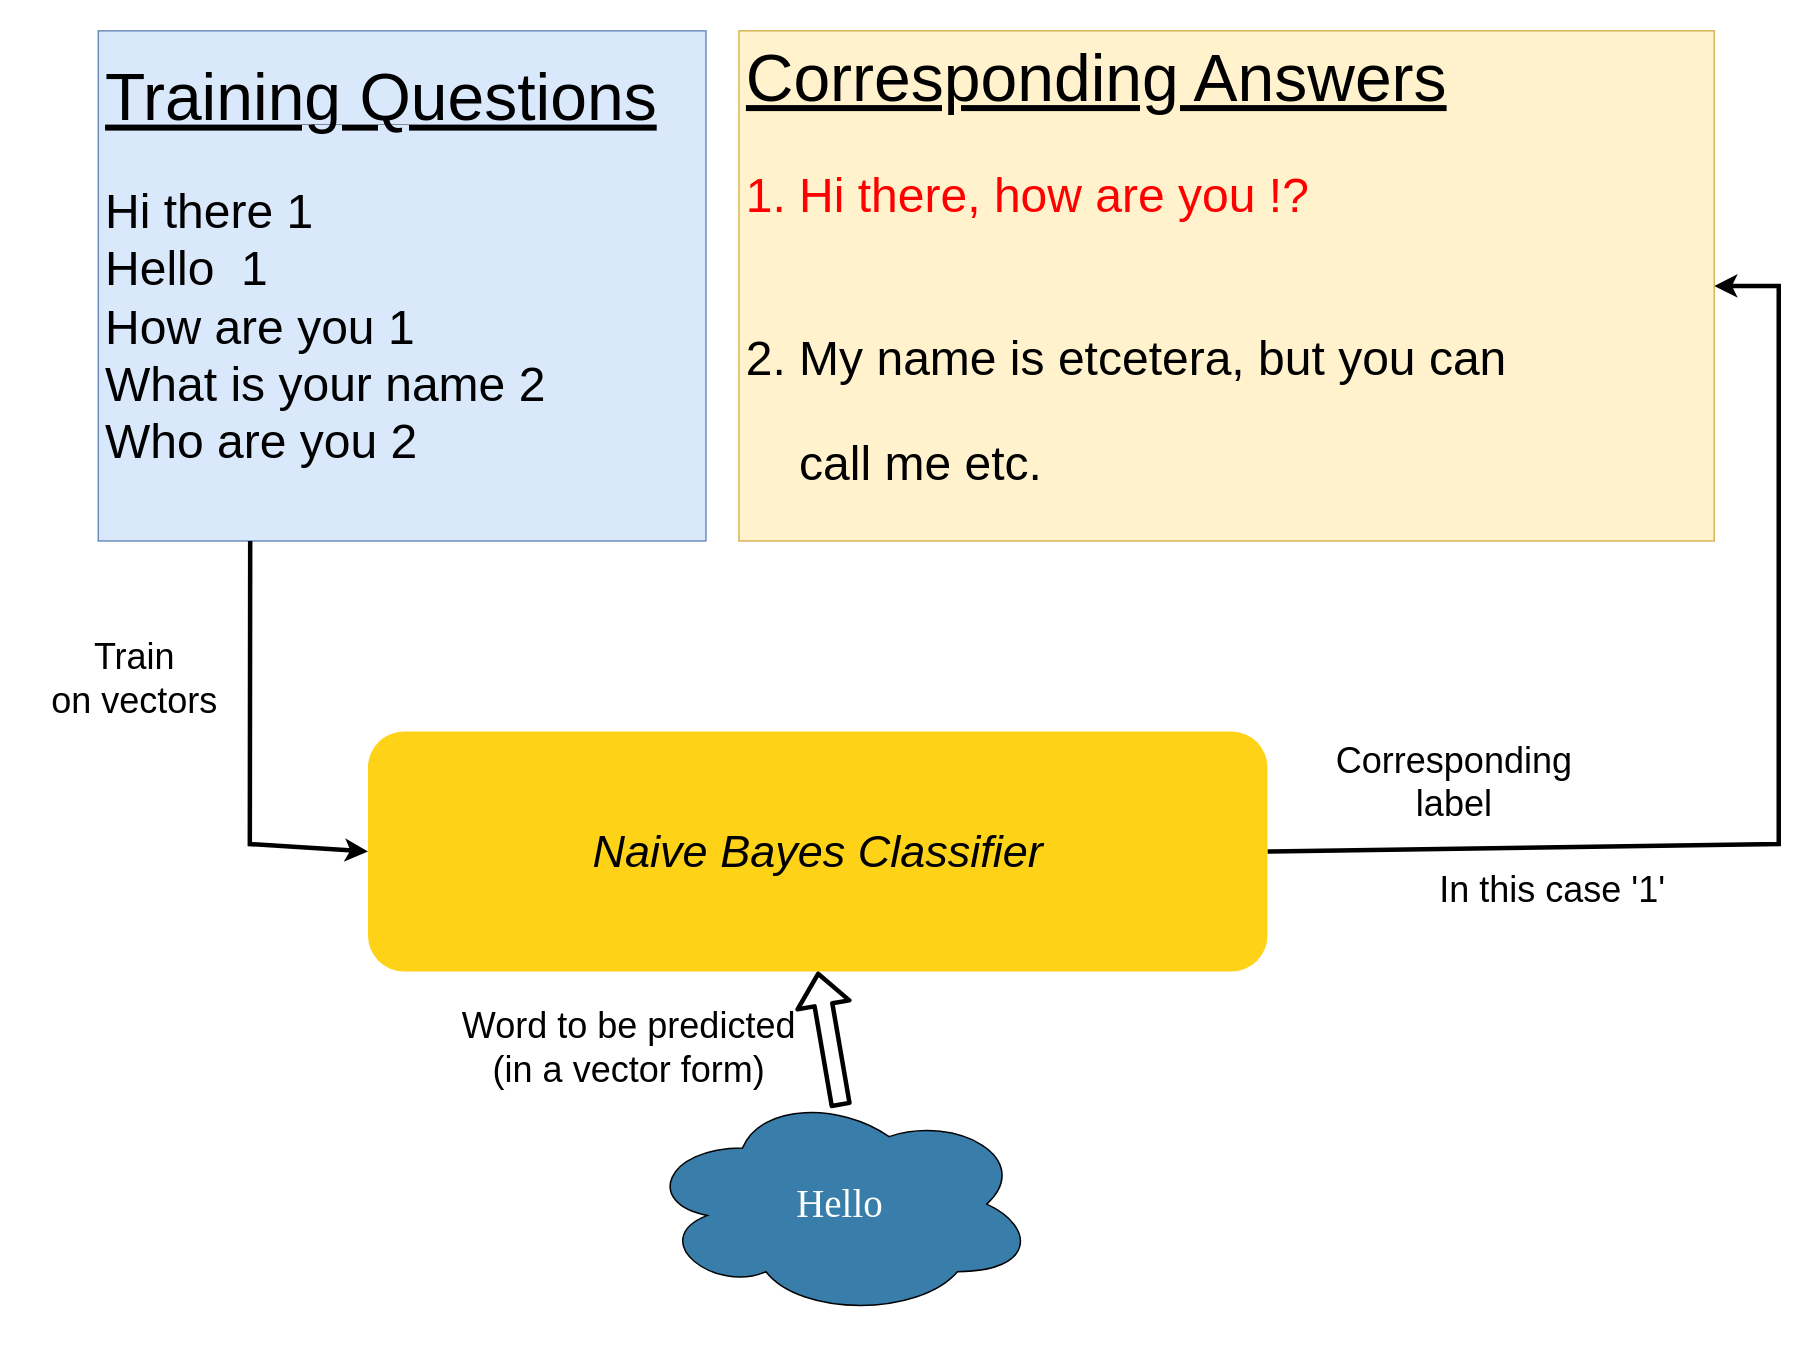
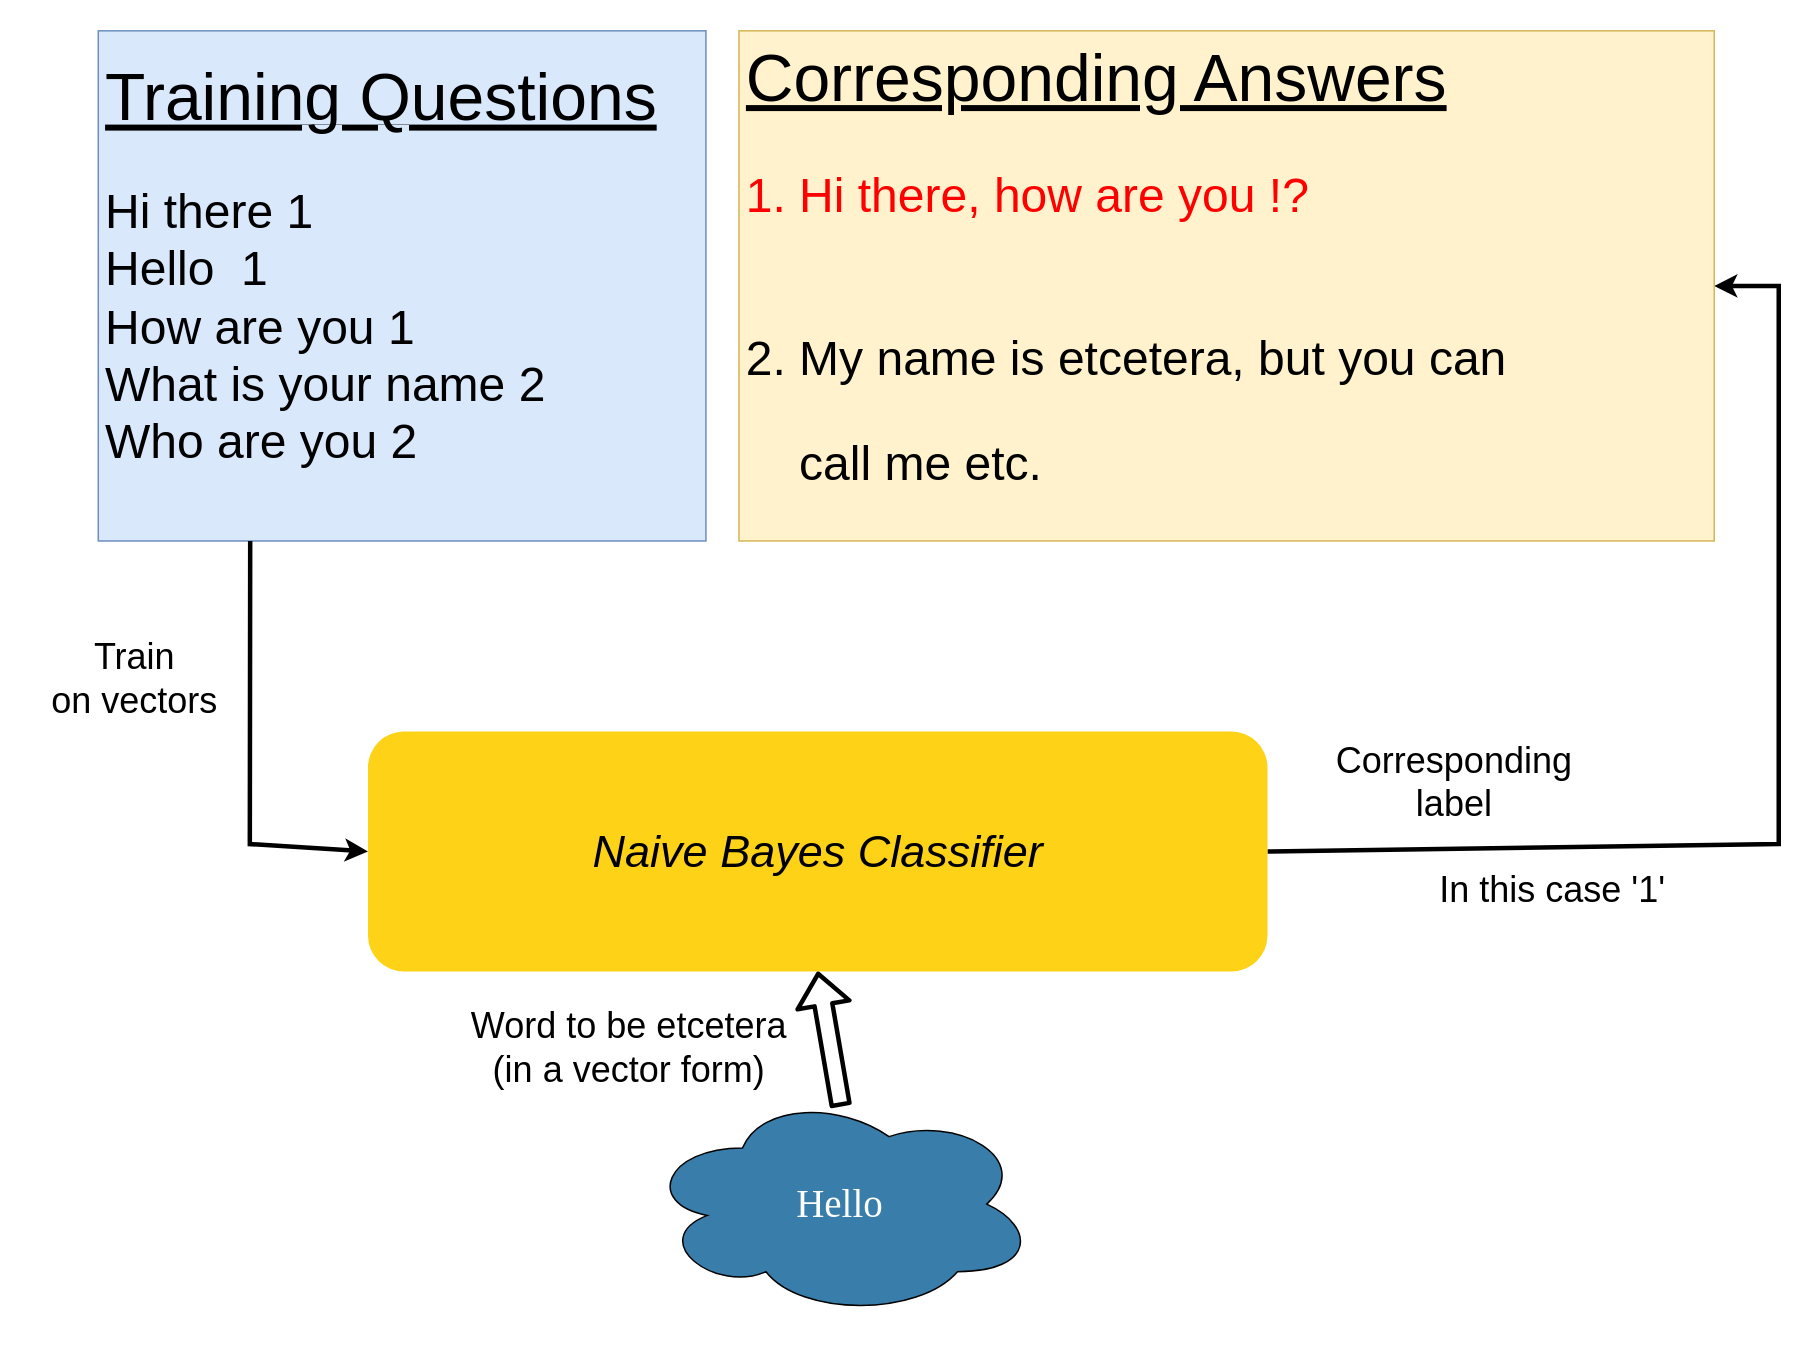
(629, 1048) -> (629, 1048)
